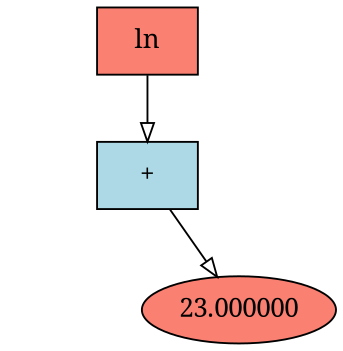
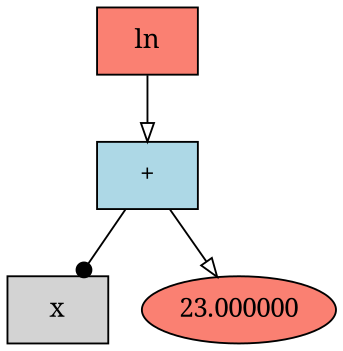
none -> (58, 310)
